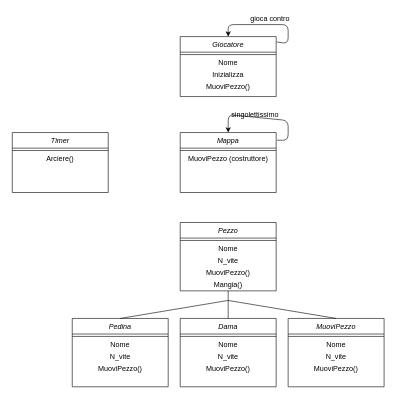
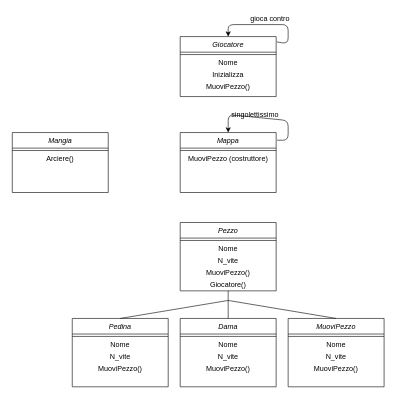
(60, 140) -> (60, 140)
(228, 285) -> (228, 285)
